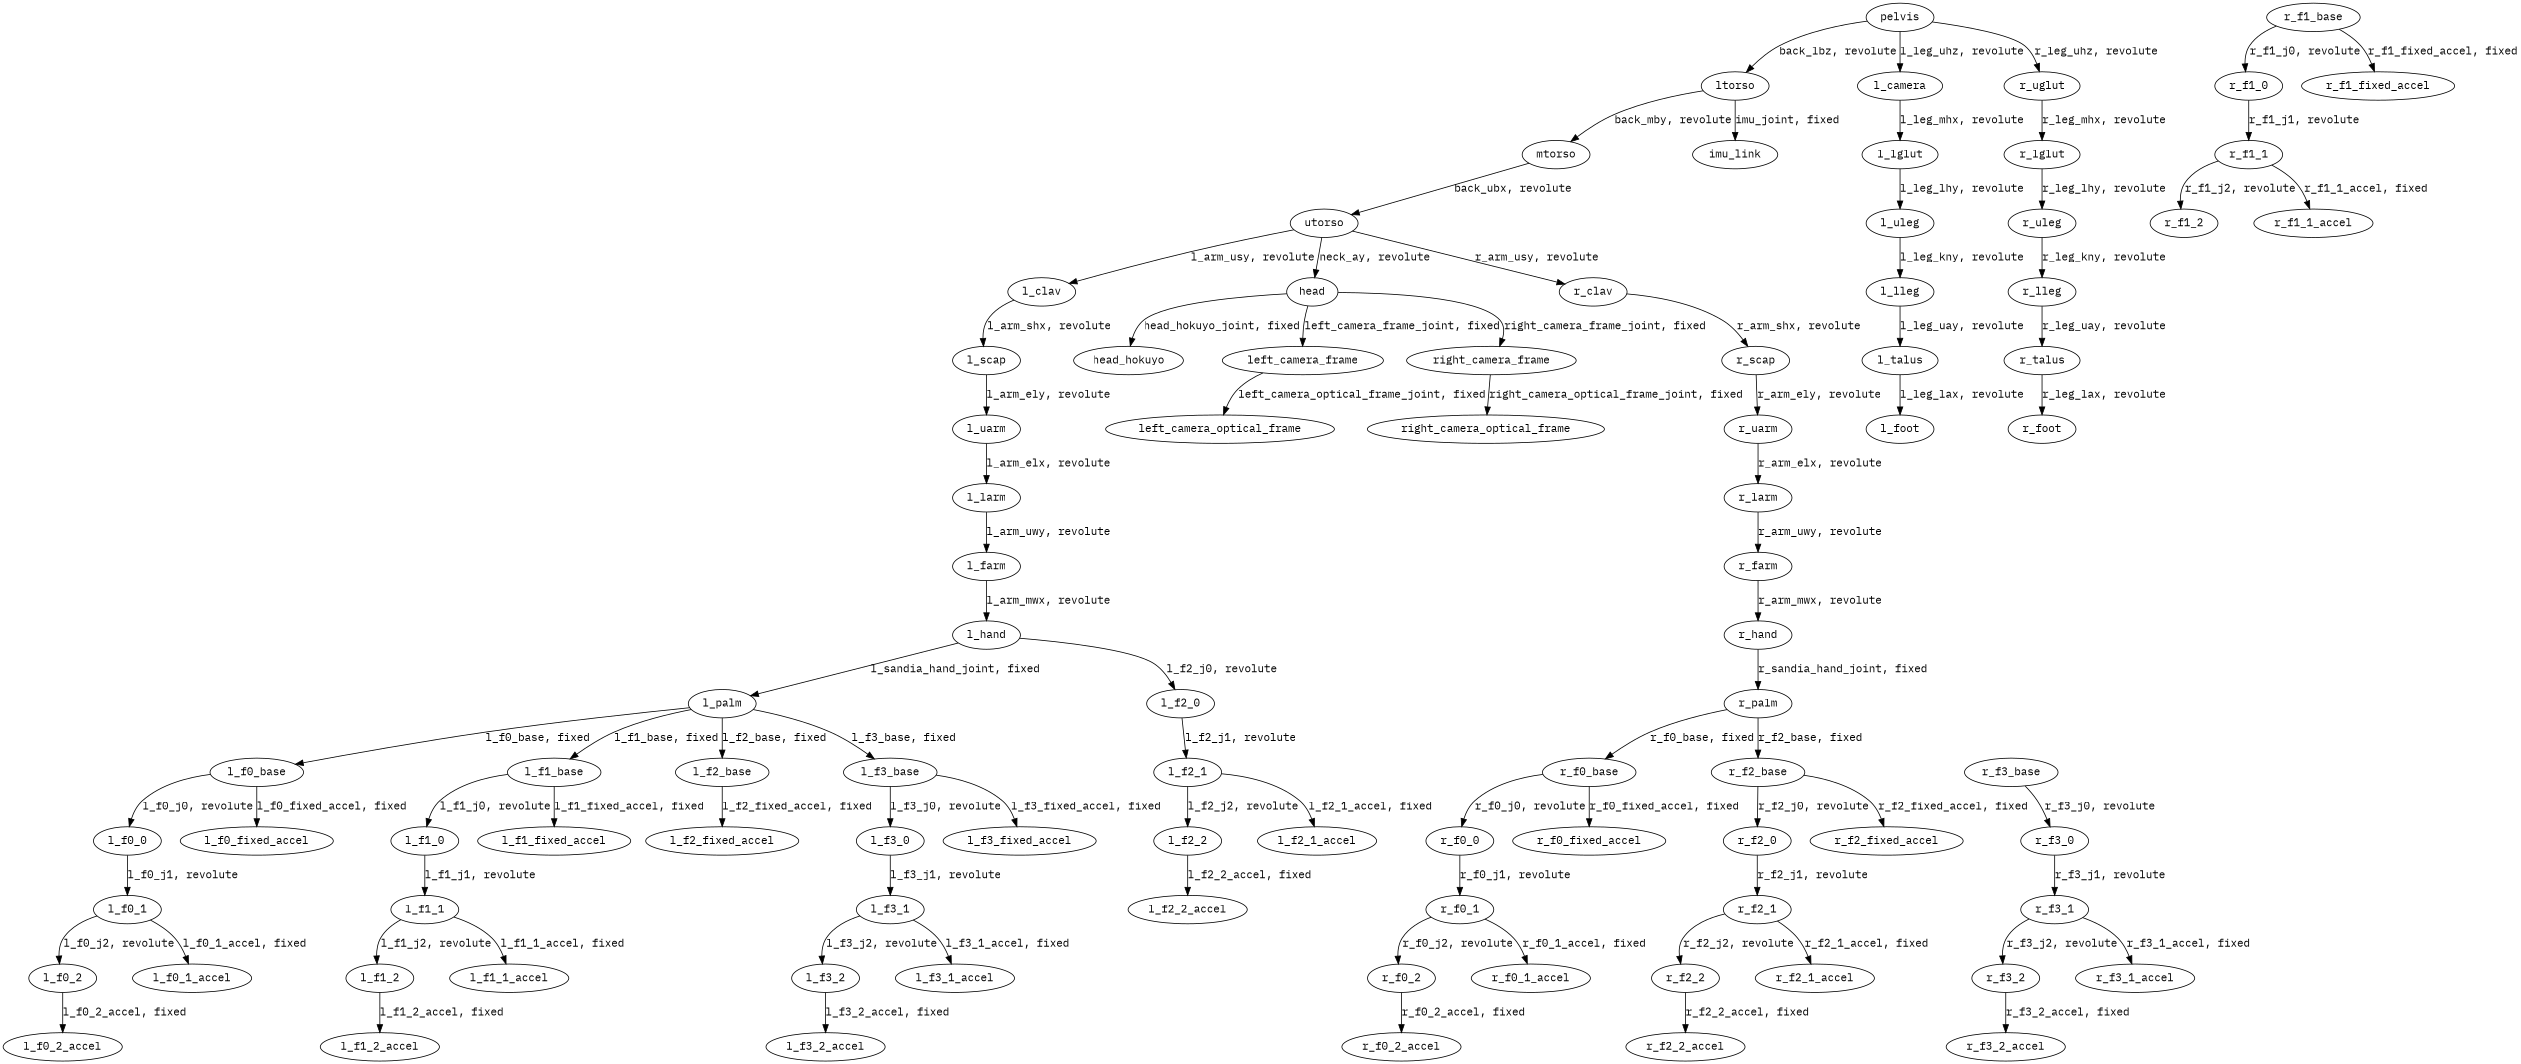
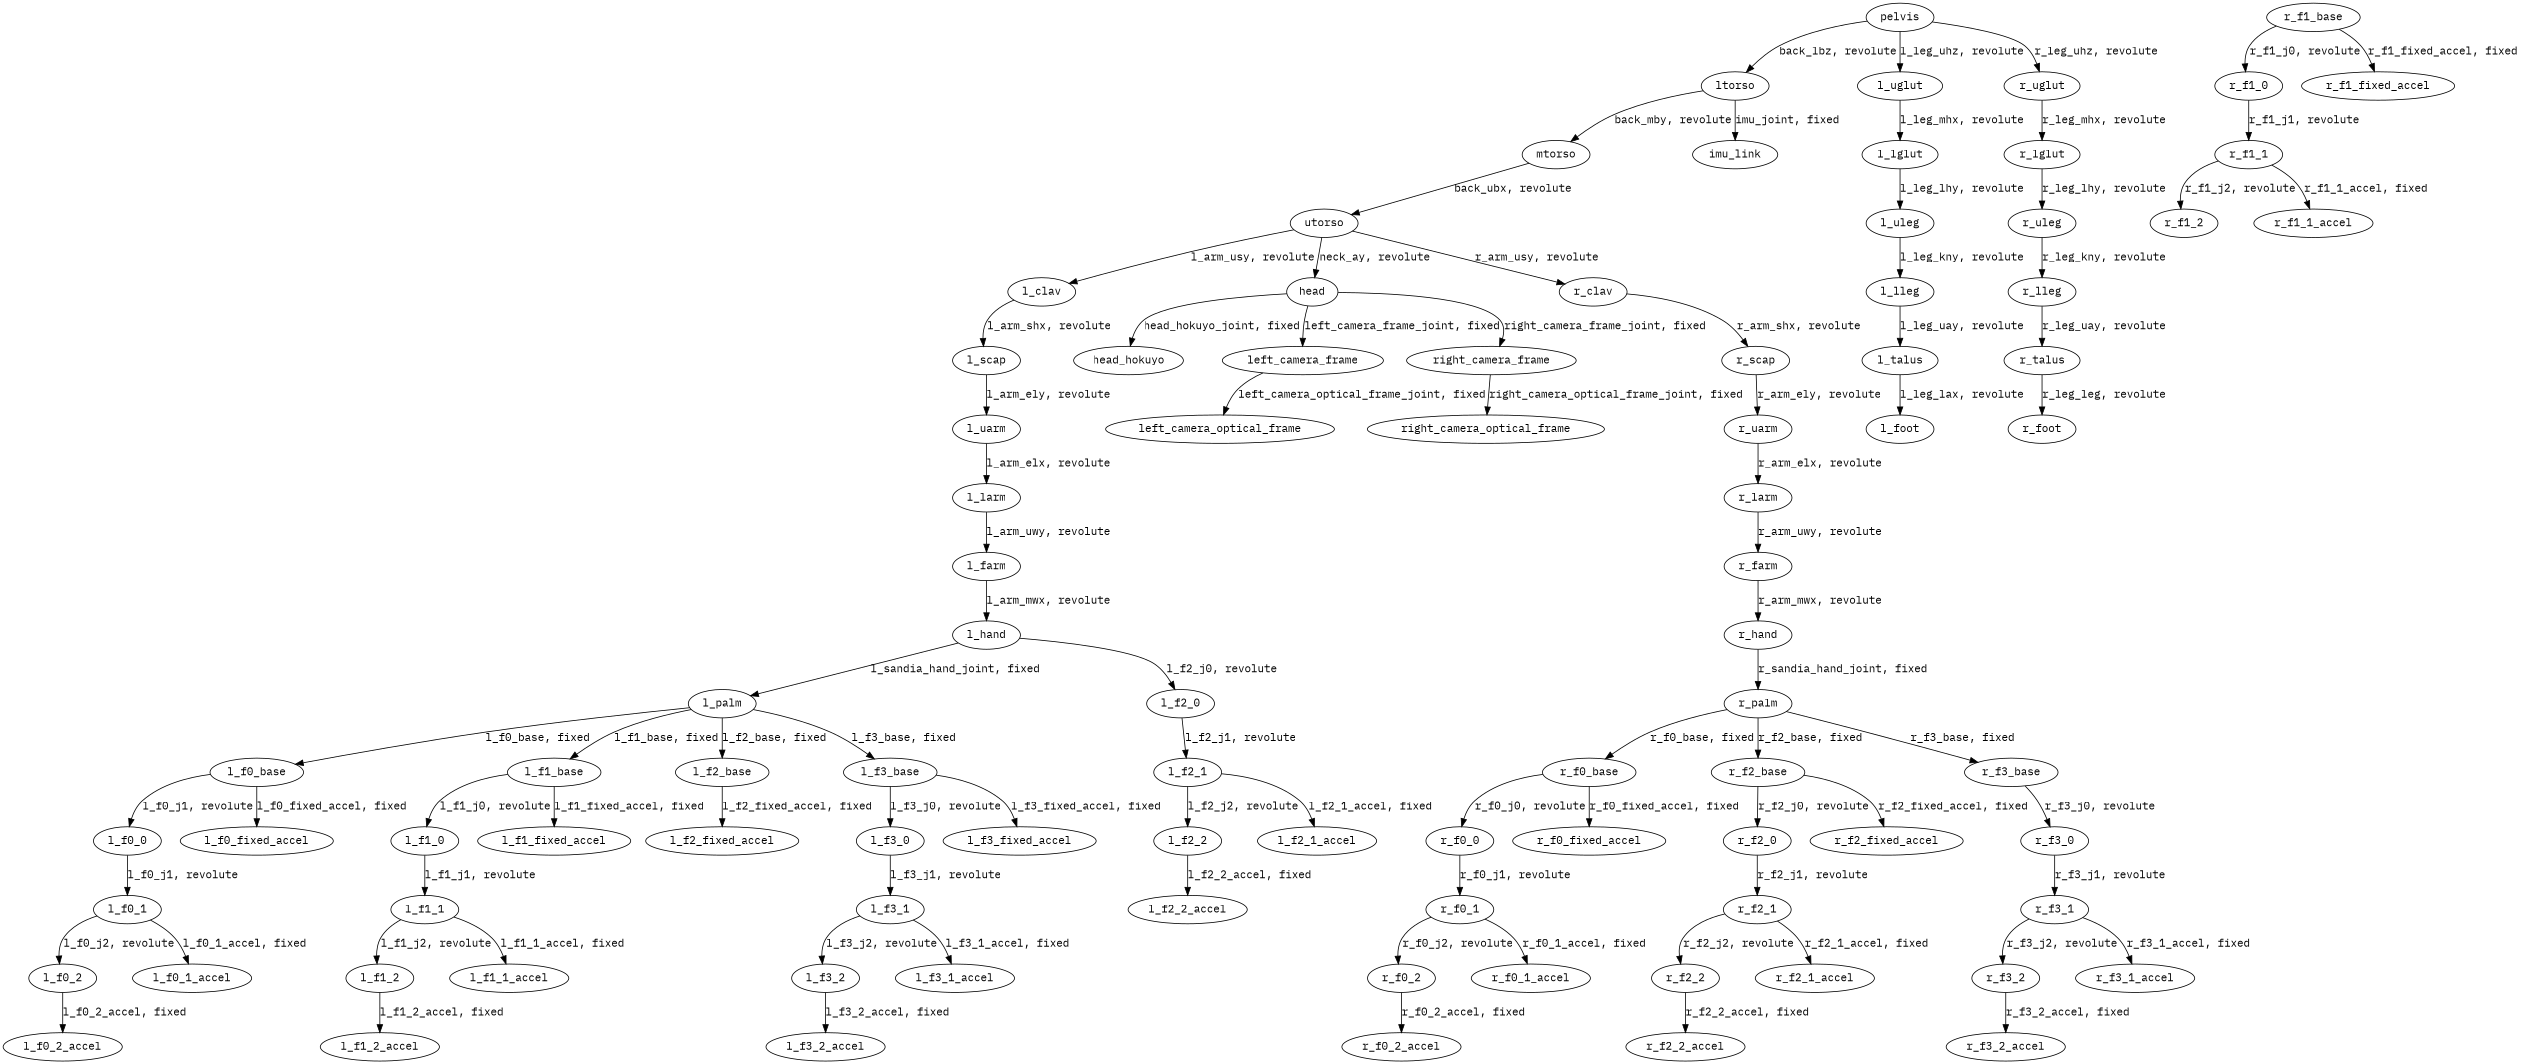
(1900, 86) -> (1900, 86)
(2104, 395) -> (2104, 395)
none -> (1878, 735)
(198, 807) -> (198, 807)
